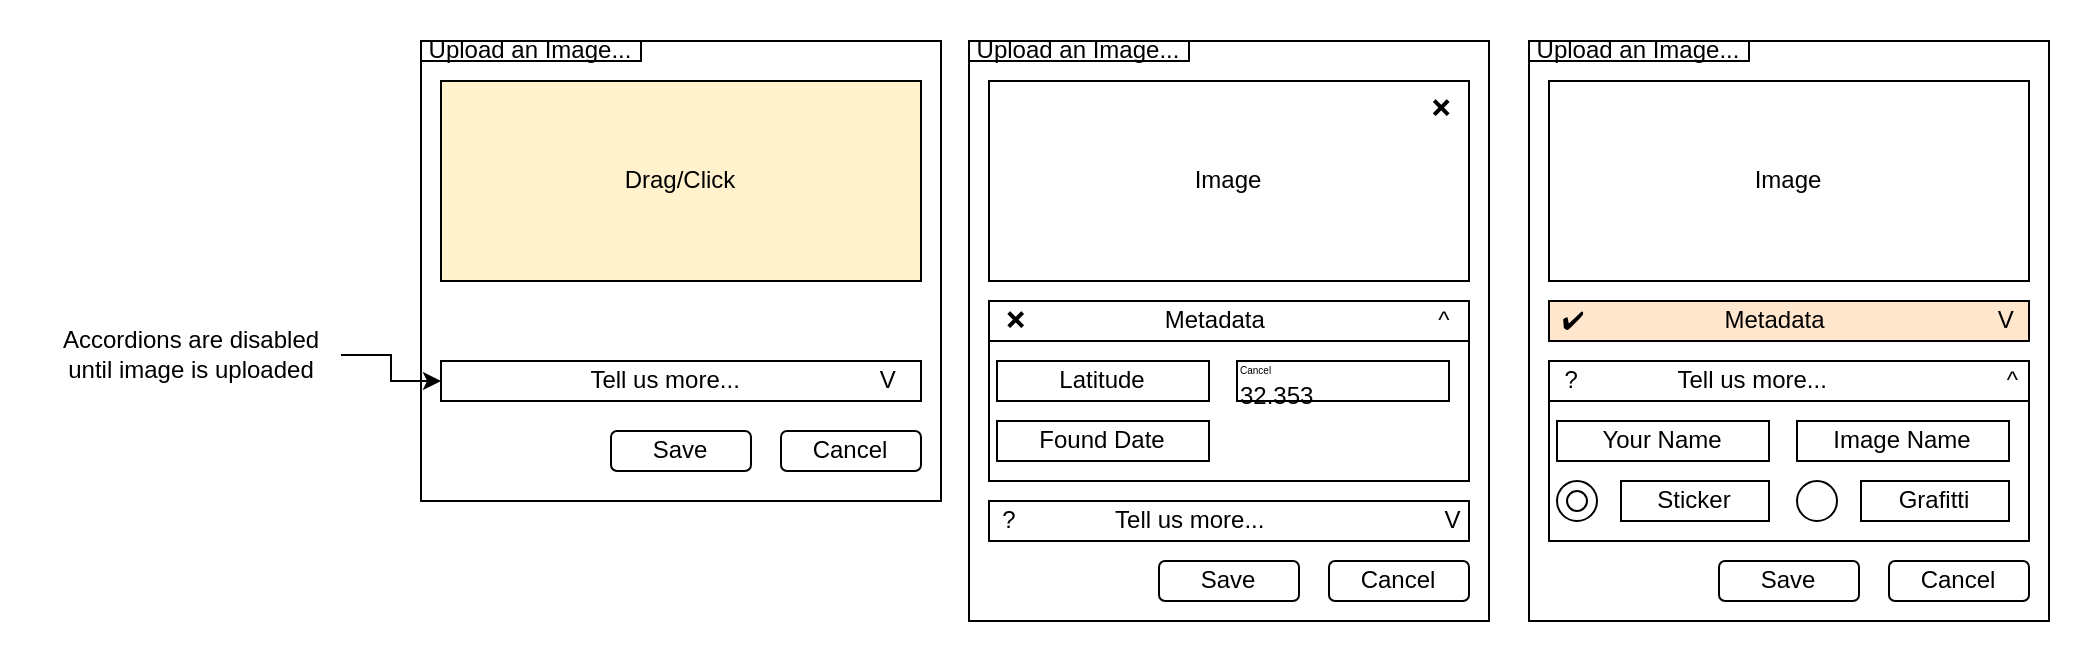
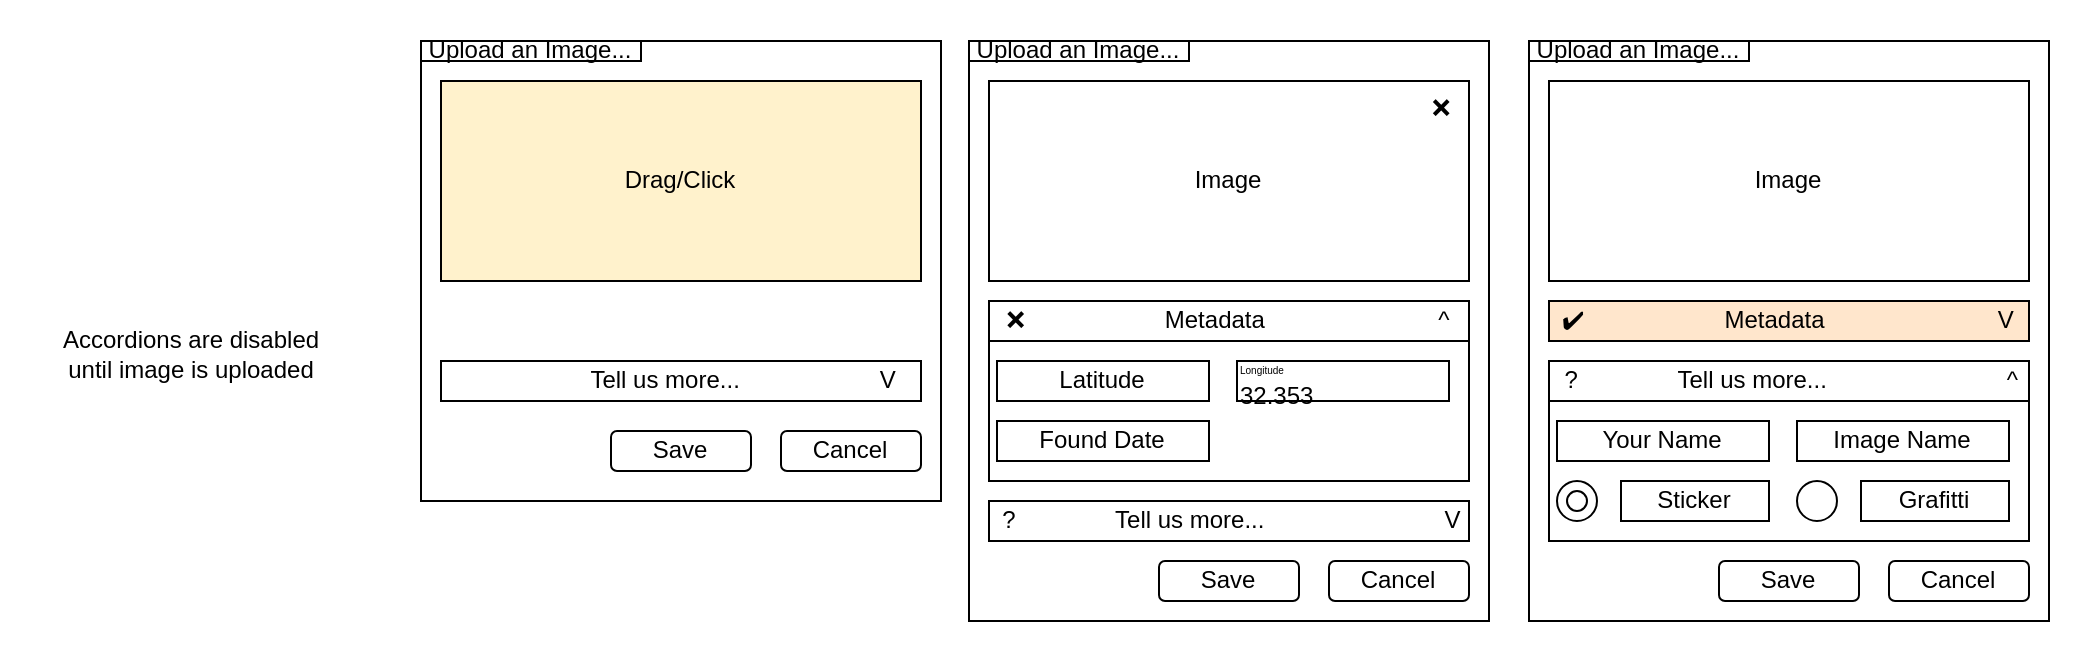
(391, 361) -> none
(1278, 381) -> (1298, 381)
